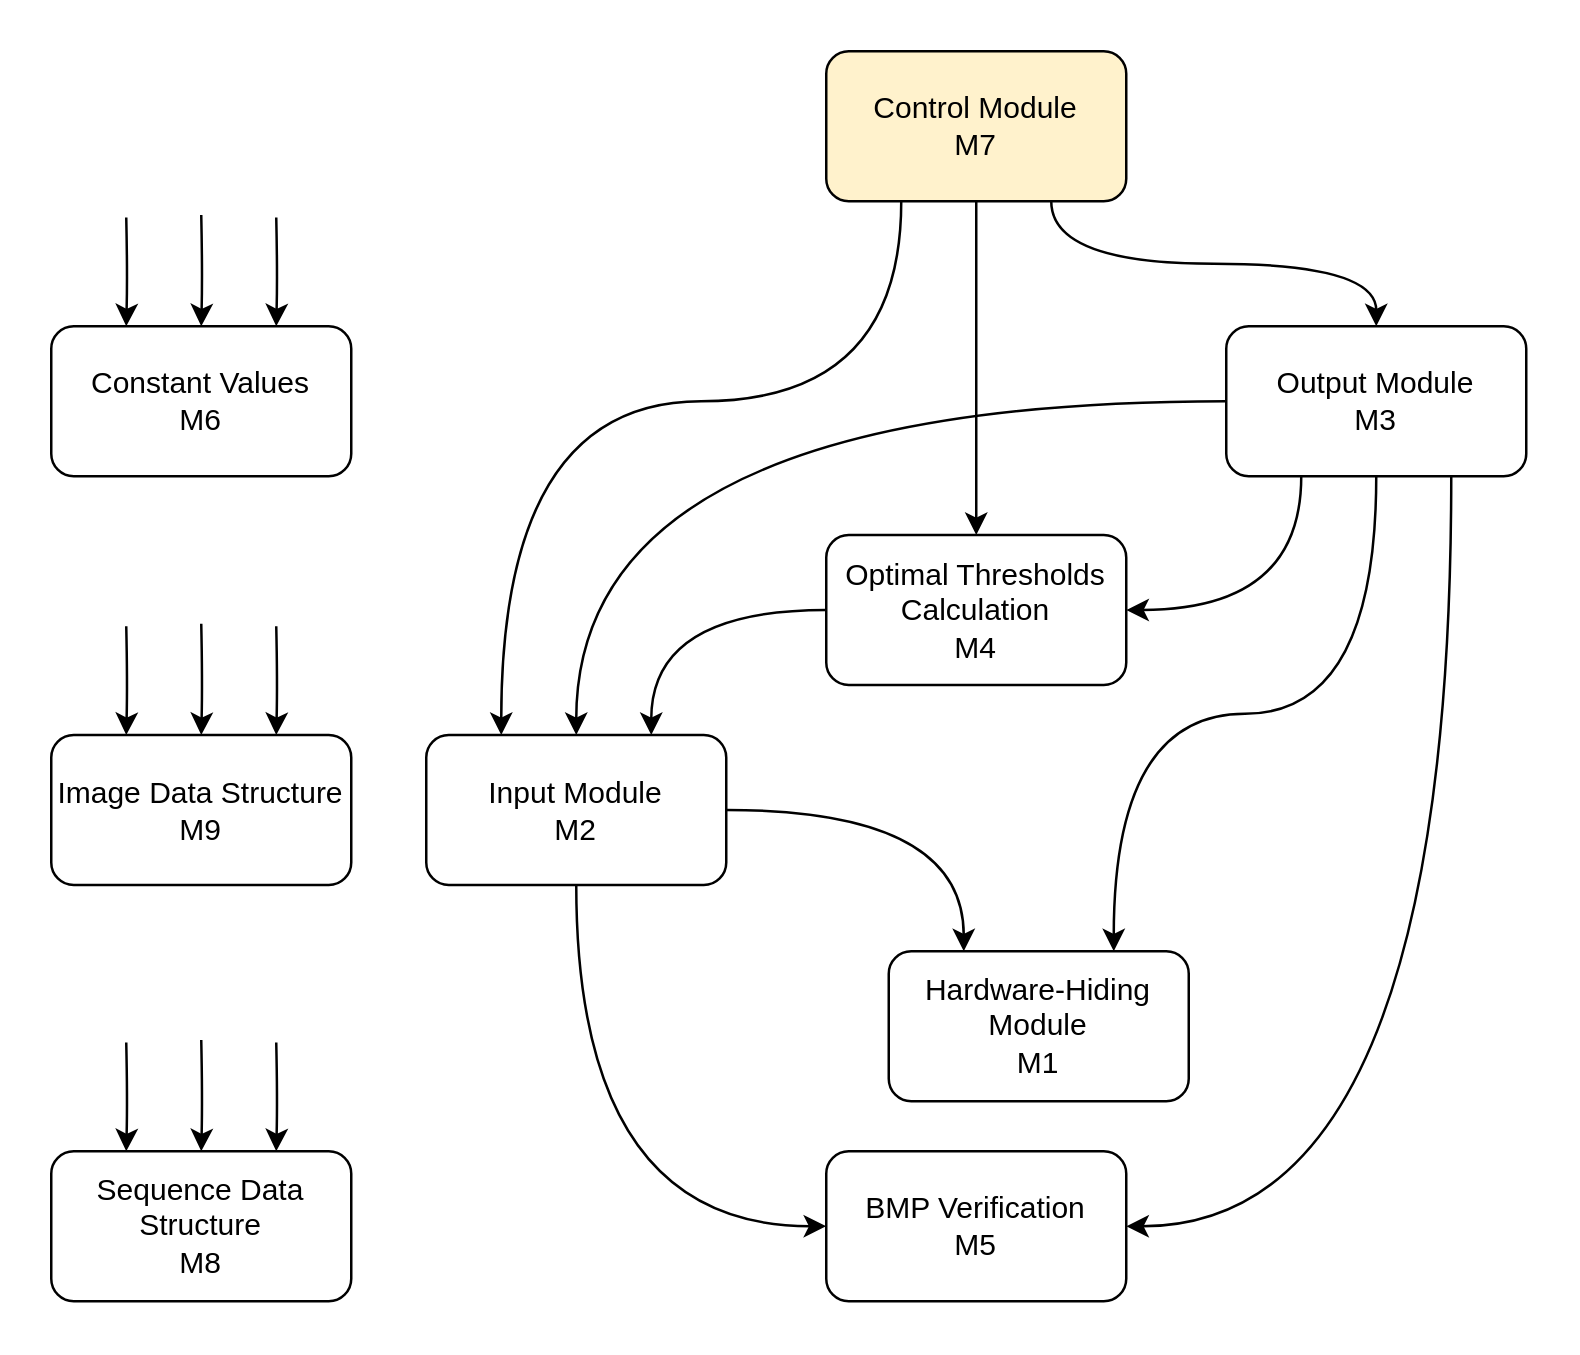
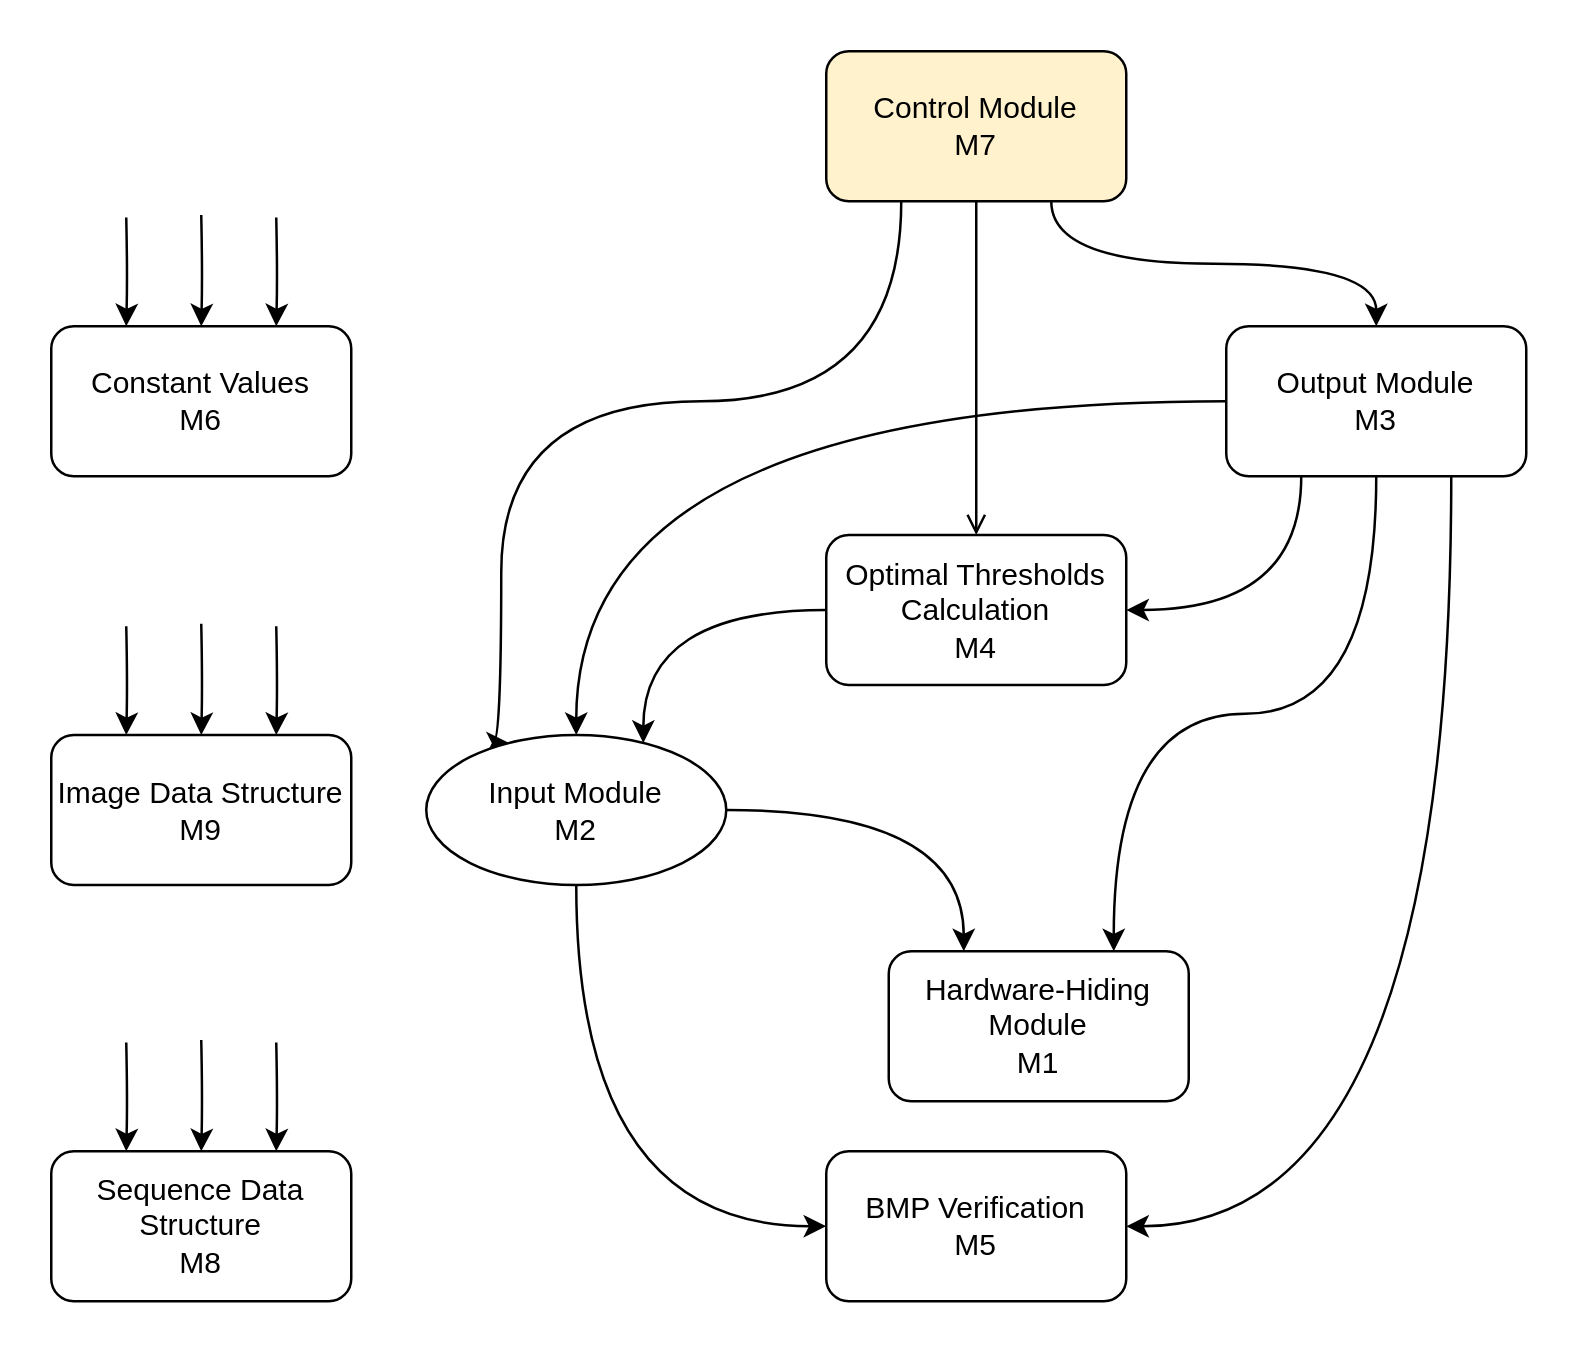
(976, 517) -> (976, 521)
(576, 810) -> (576, 810)
